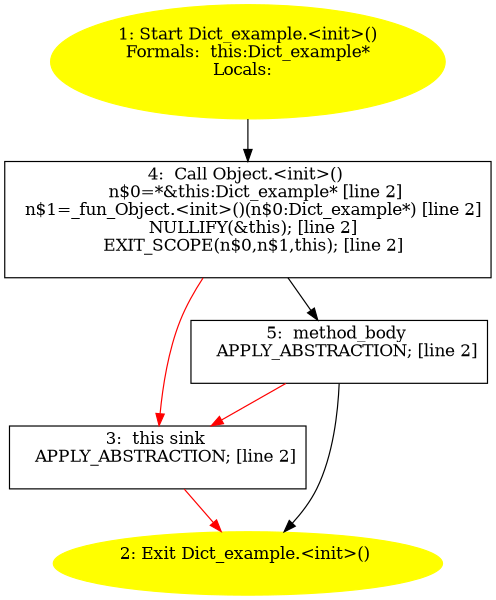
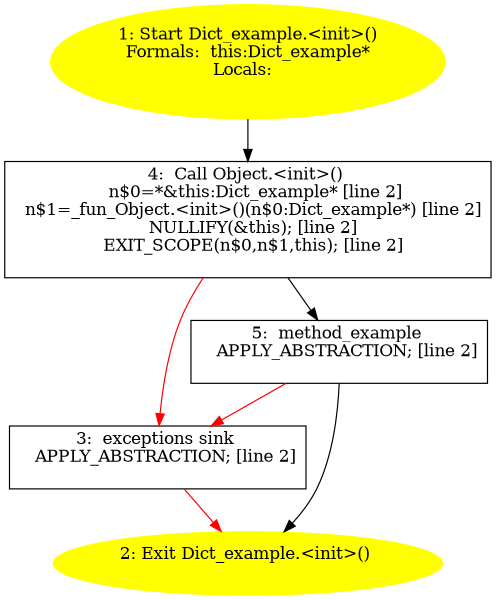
(339, 352) -> (339, 352)
(158, 457) -> (158, 457)
